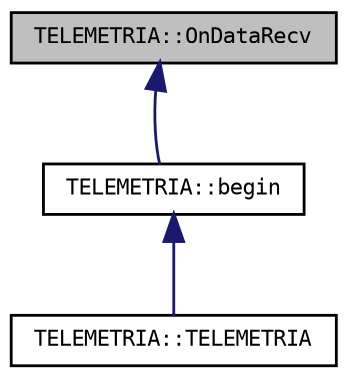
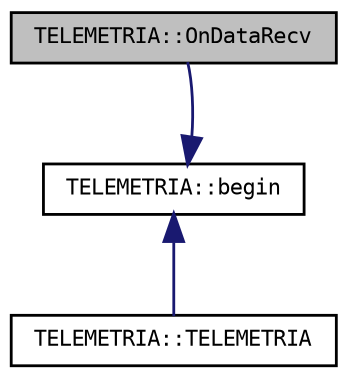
(155, 128) -> (192, 99)
